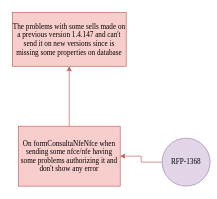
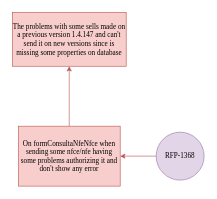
(186, 162) -> (180, 156)
